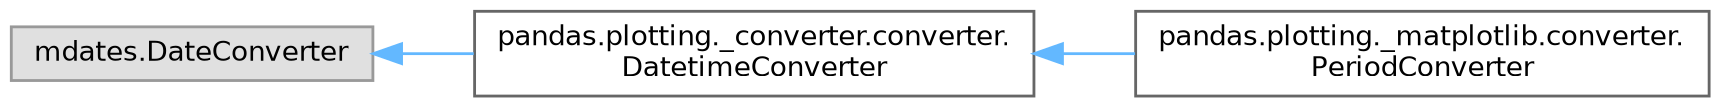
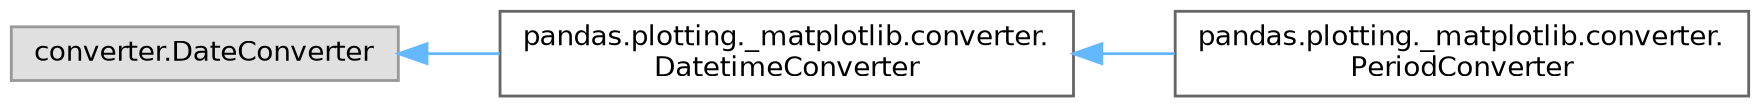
(192, 54) -> (205, 54)
(754, 54) -> (787, 54)
